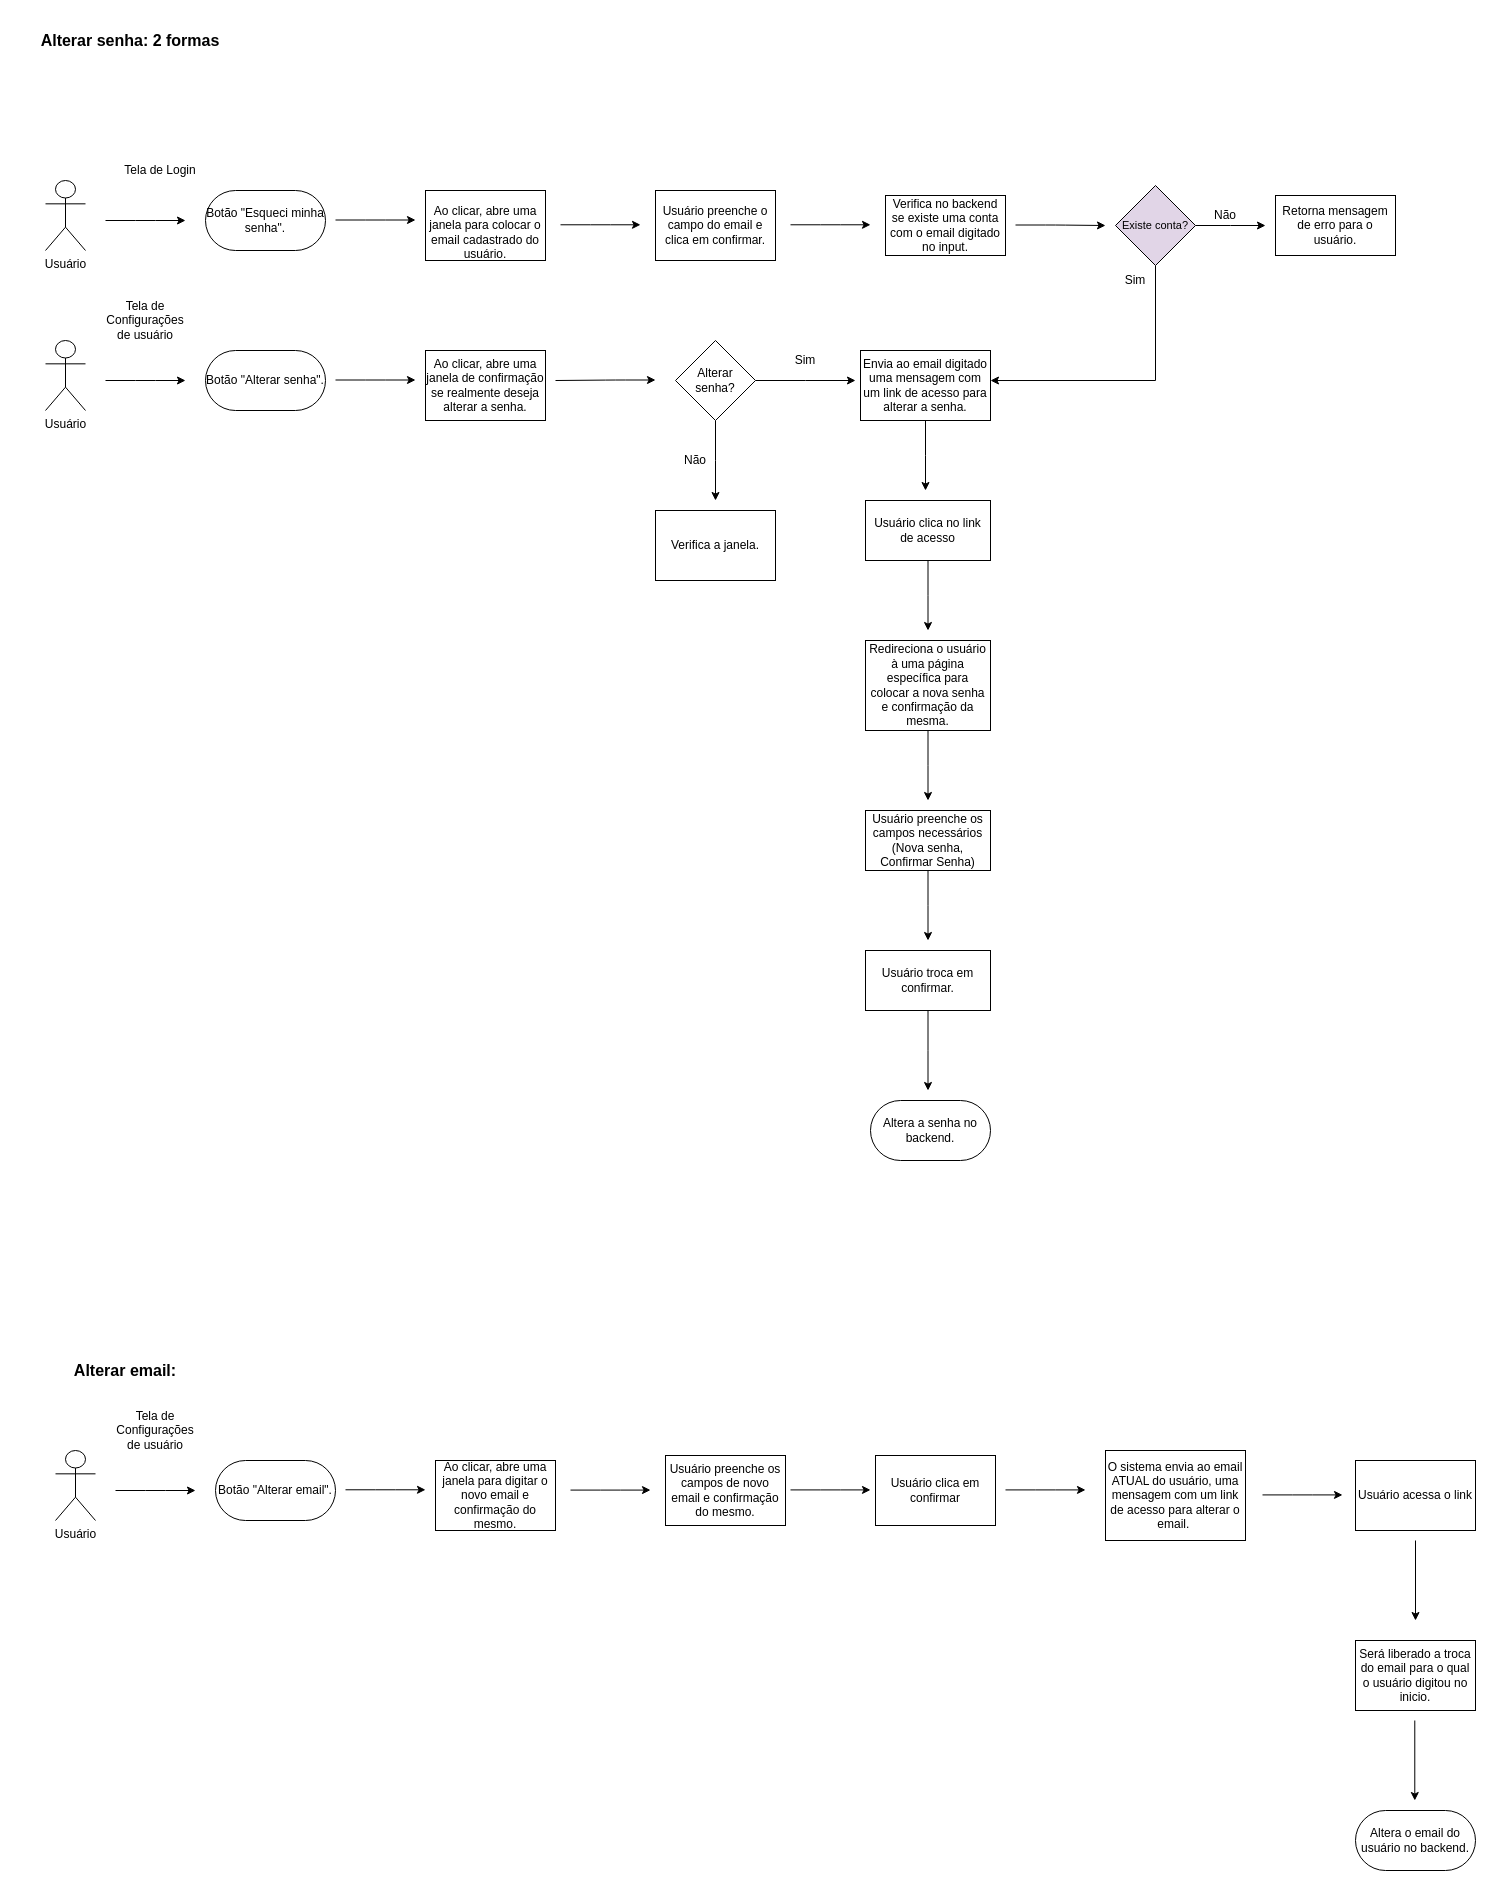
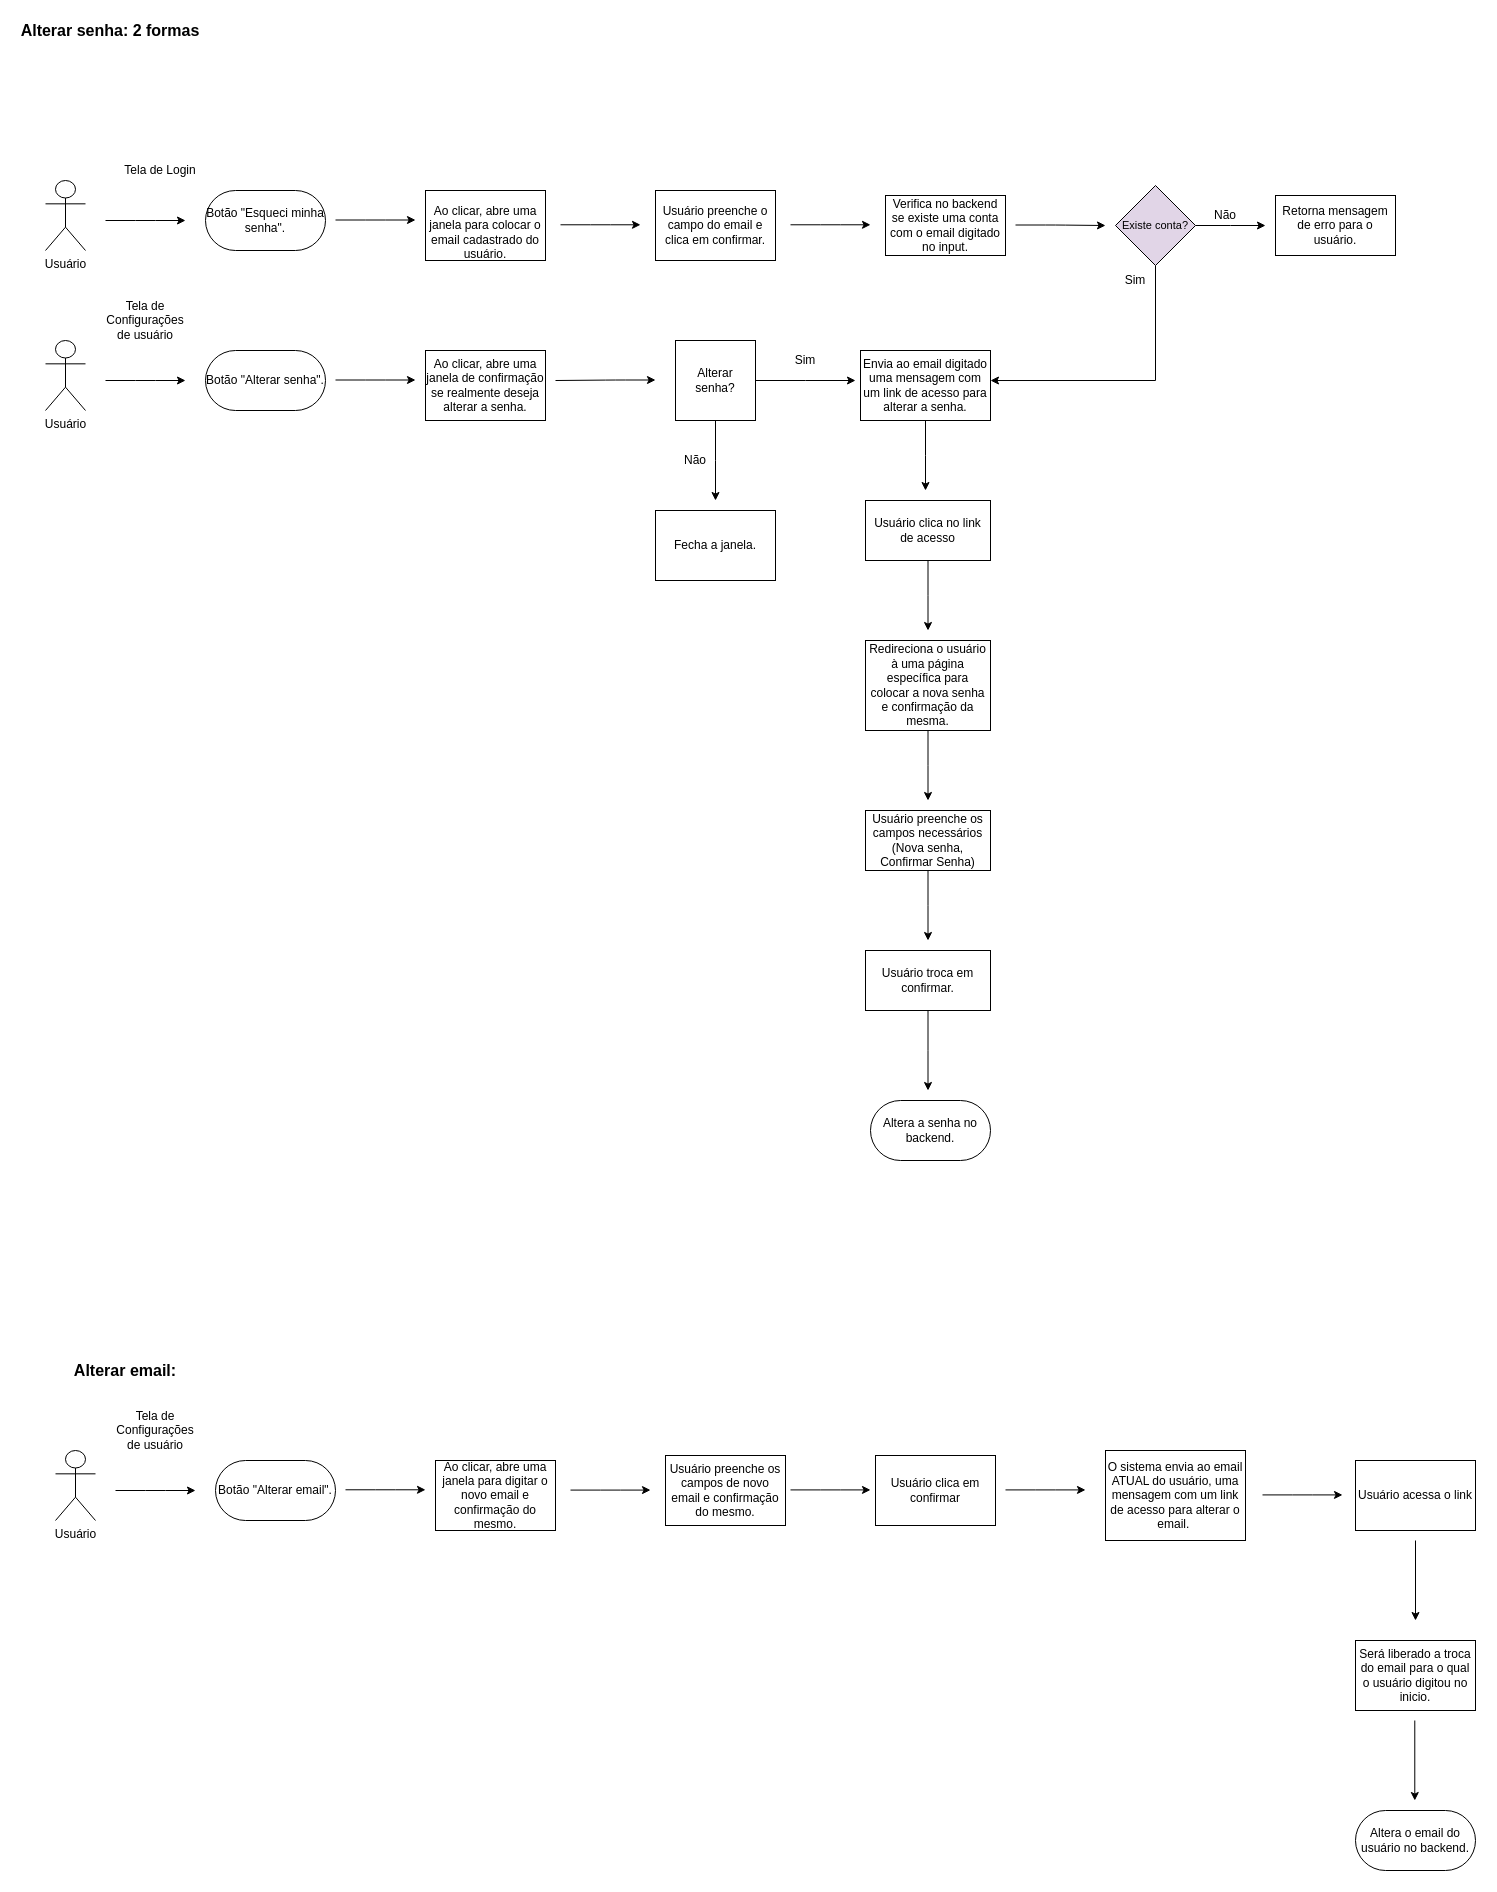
(131, 41) -> (111, 31)
(716, 381) -> (716, 381)
(716, 546) -> (716, 546)
